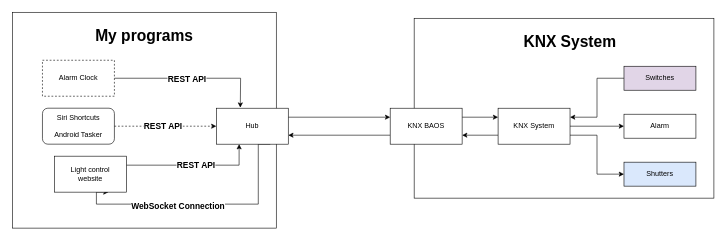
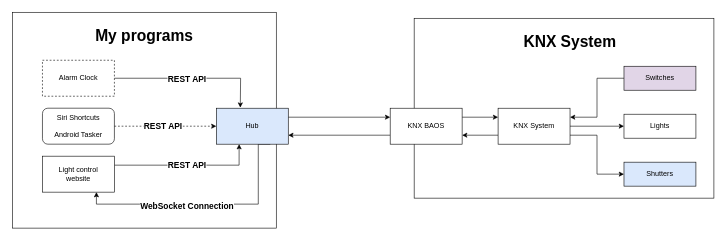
(252, 126) -> (252, 126)
(660, 126) -> (660, 126)
(90, 174) -> (78, 174)
